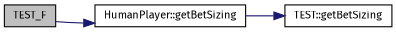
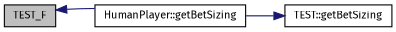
(70, 23) -> (81, 9)
